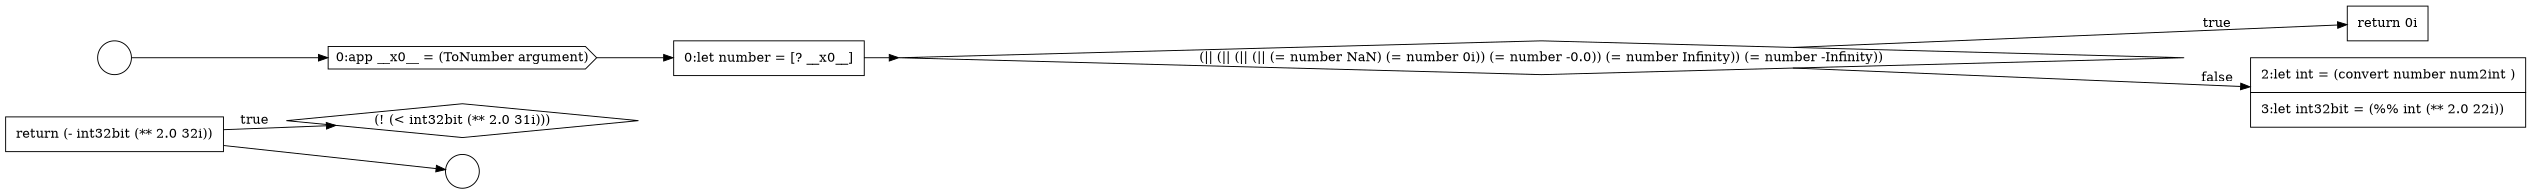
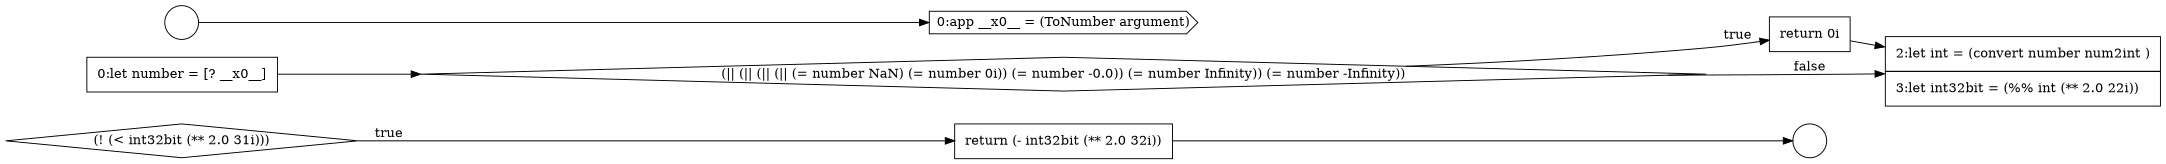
none -> (1863, 43)
(630, 58) -> none
(275, 128) -> (651, 141)
